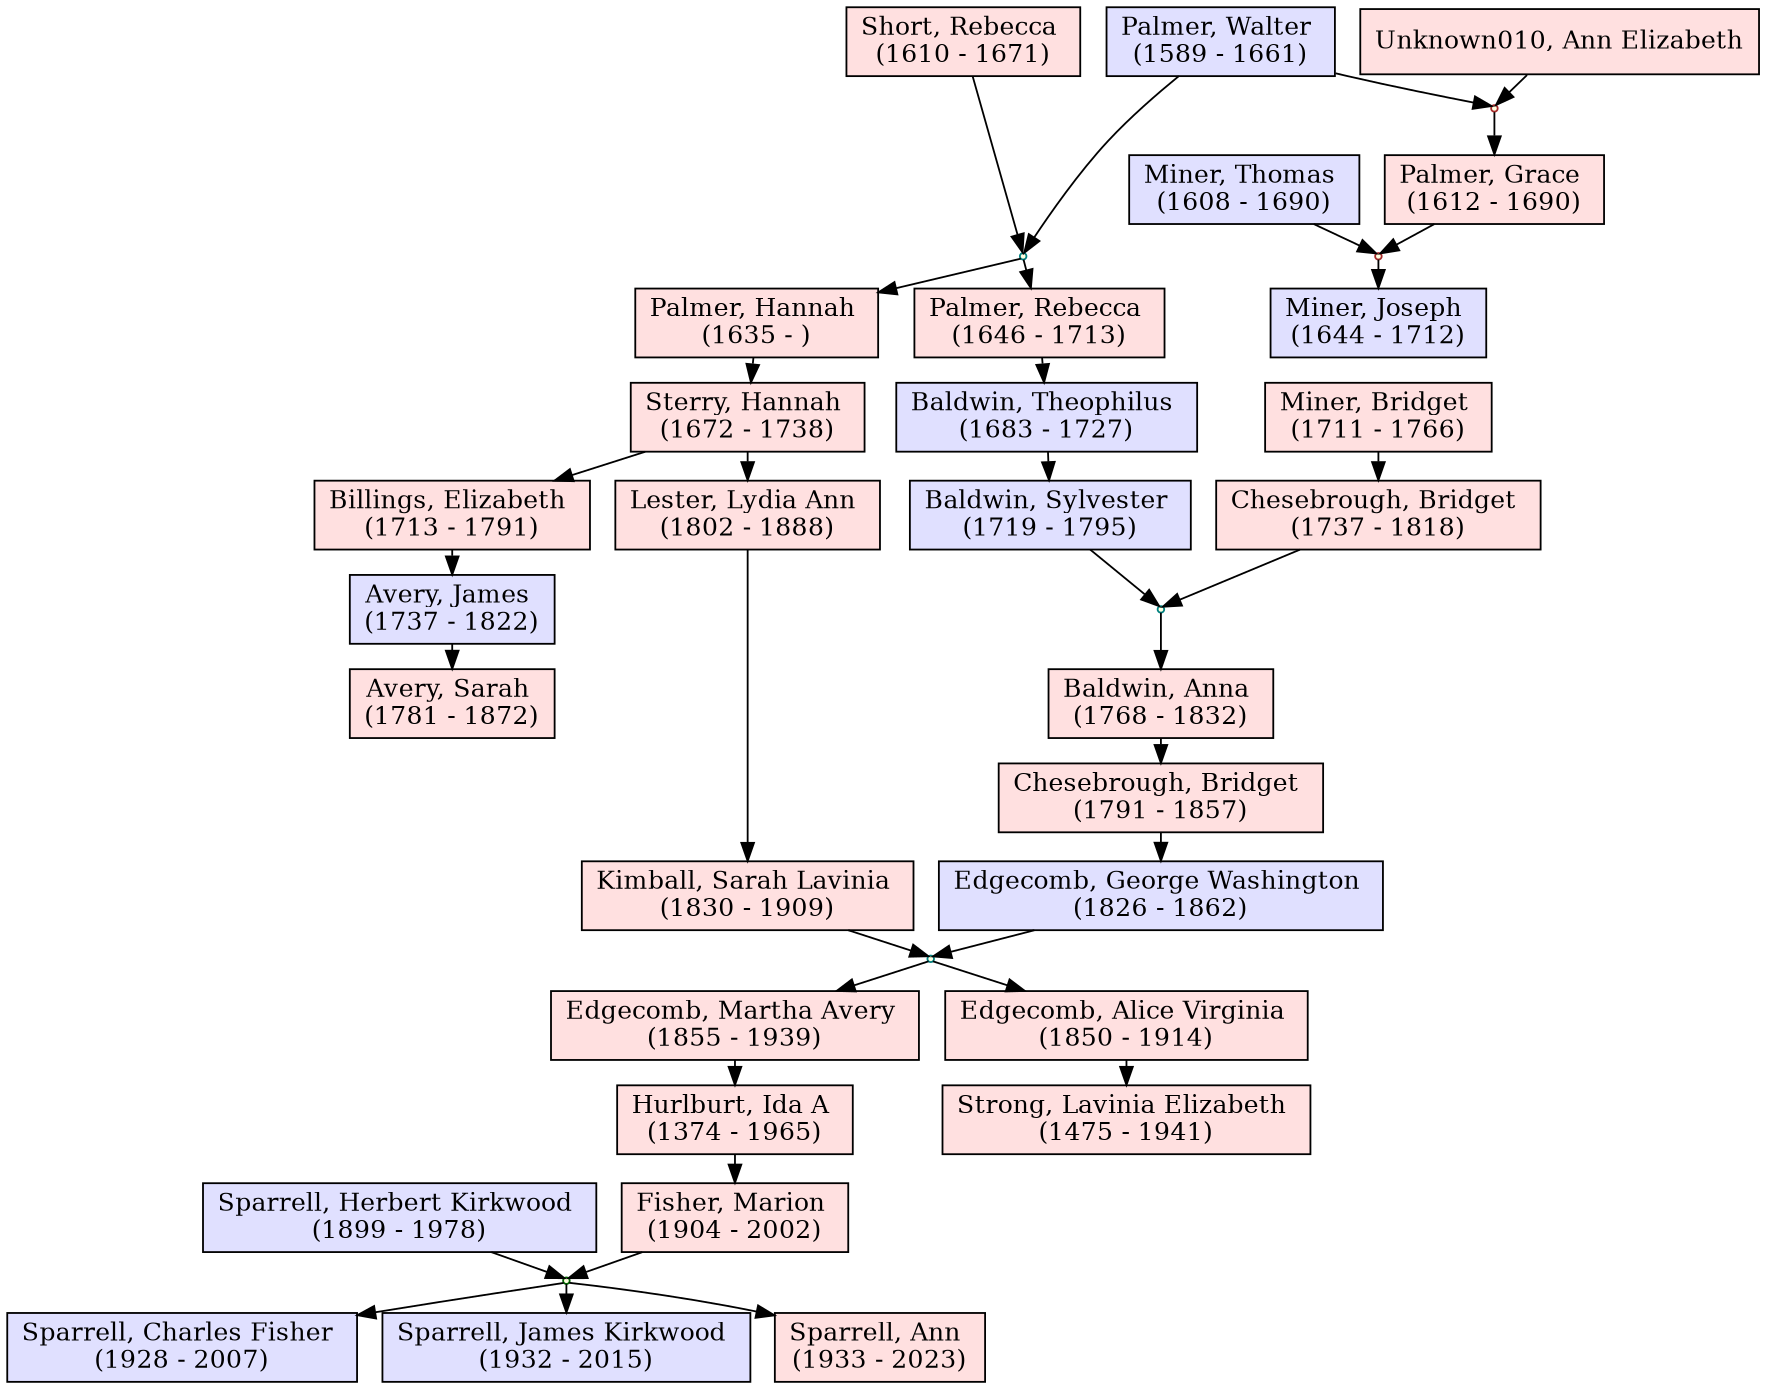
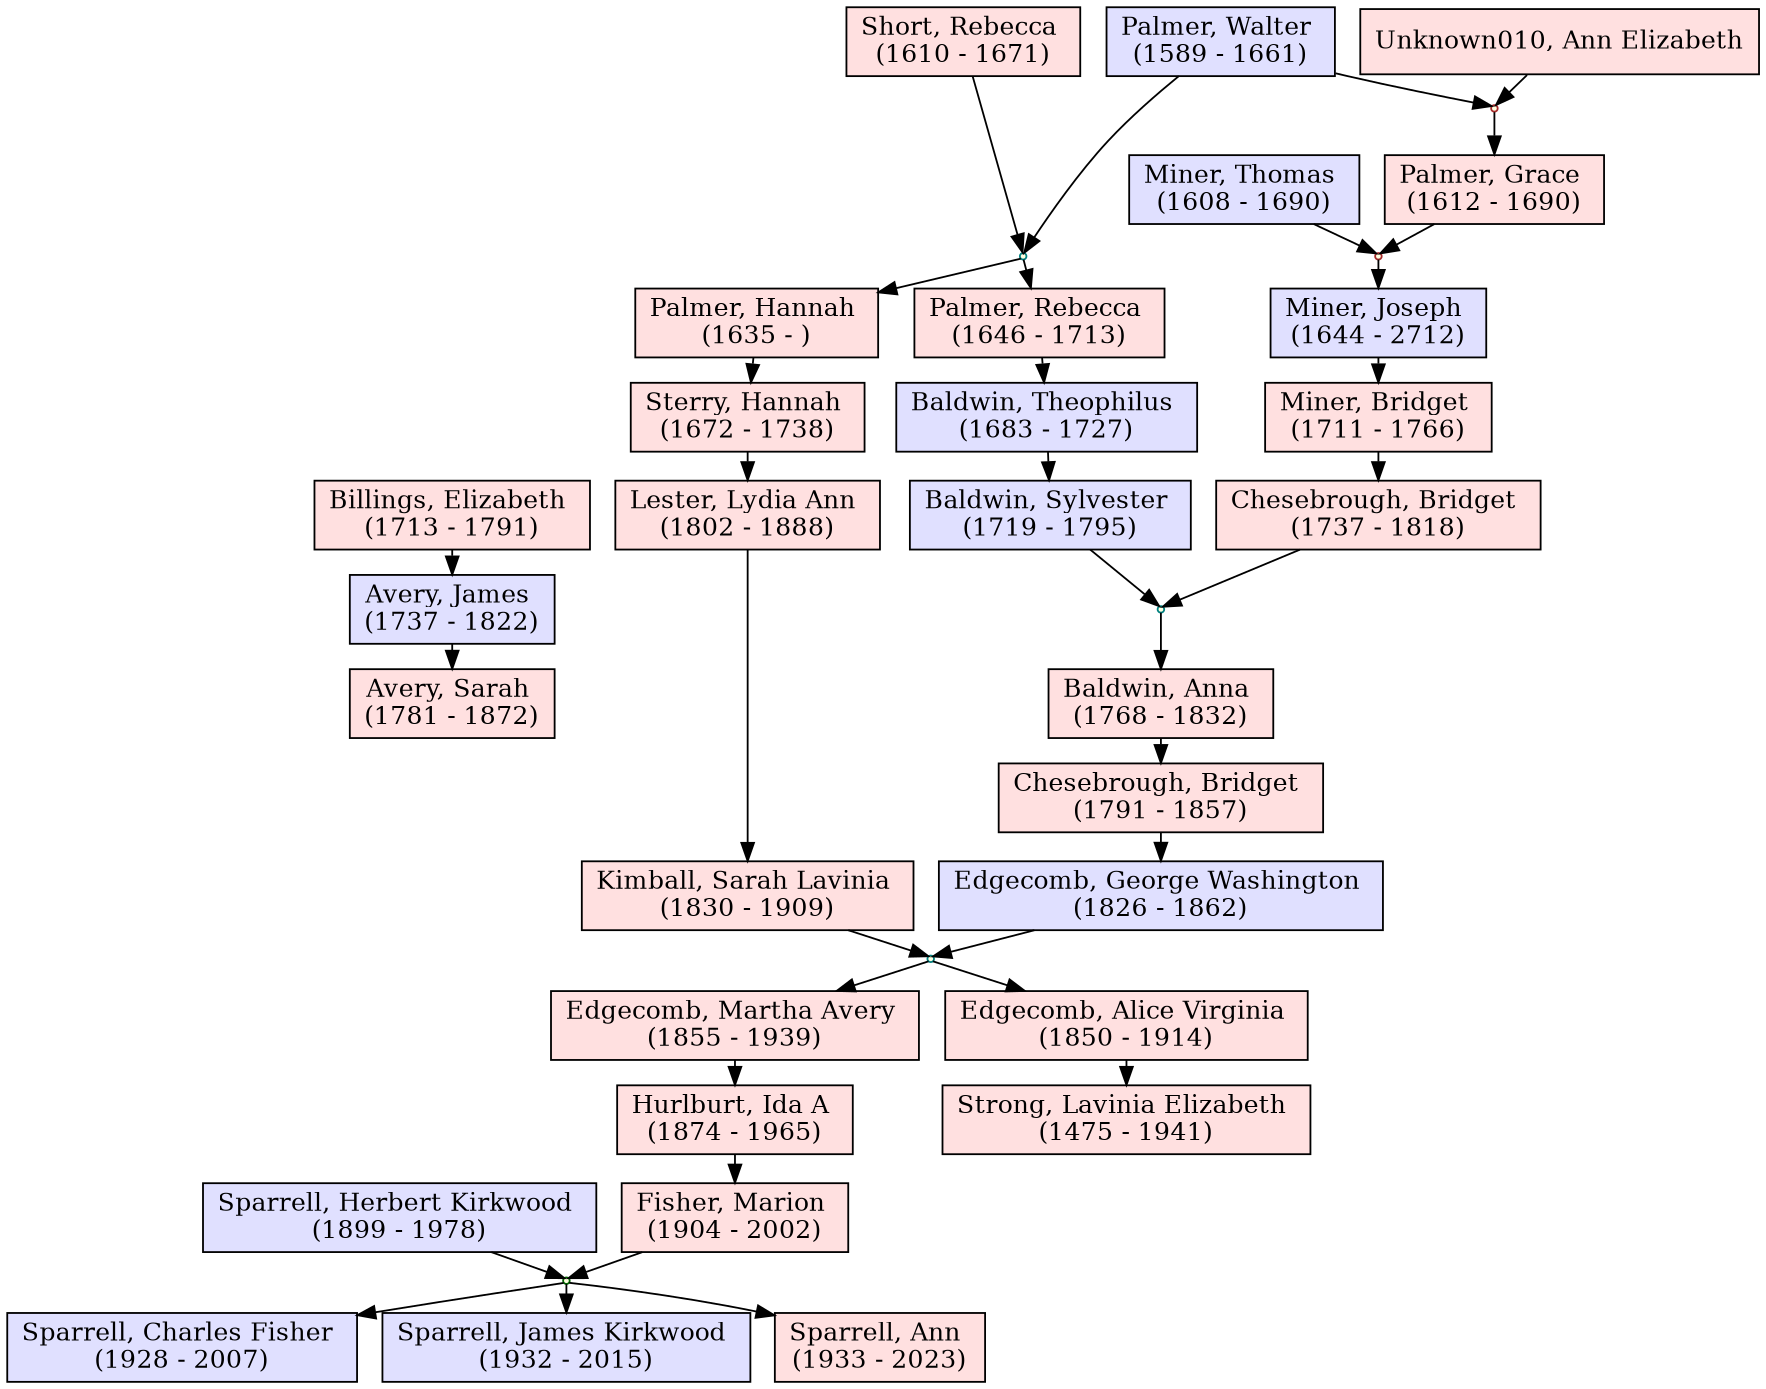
(1378, 336) -> (1378, 336)
none -> (1378, 361)
(609, 463) -> none
(735, 1132) -> (735, 1132)
